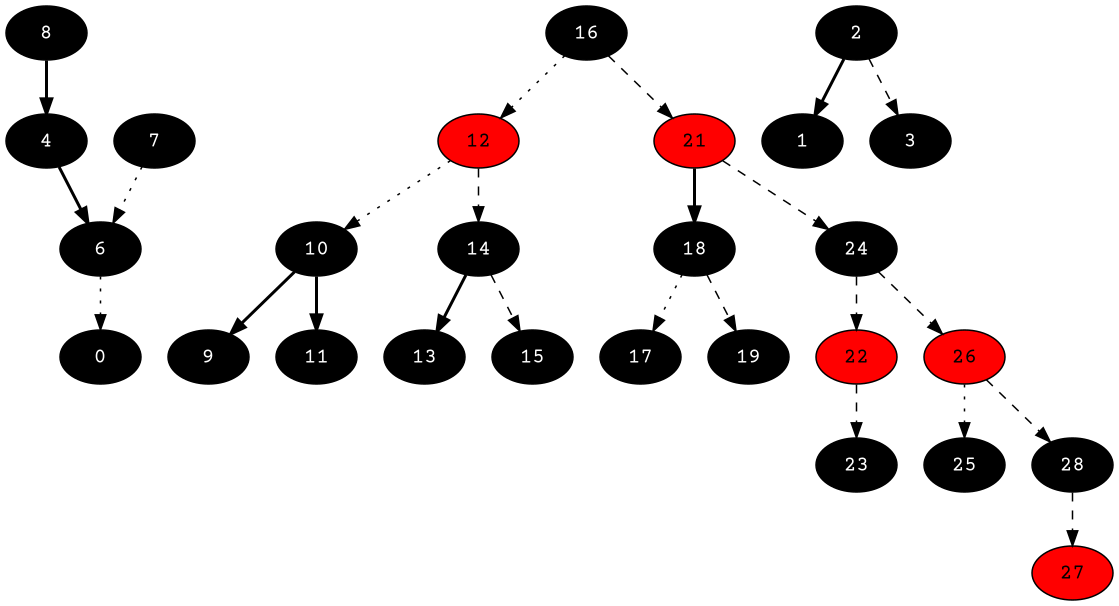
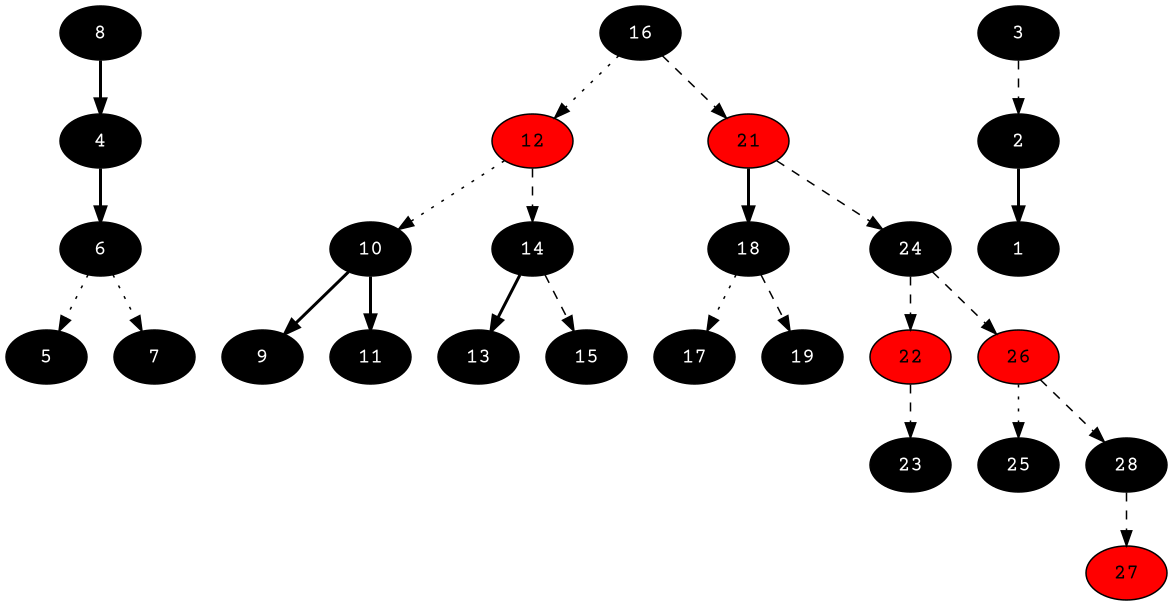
(880, 80) -> (1018, 80)
(131, 188) -> (124, 296)
(100, 357) -> (46, 357)
